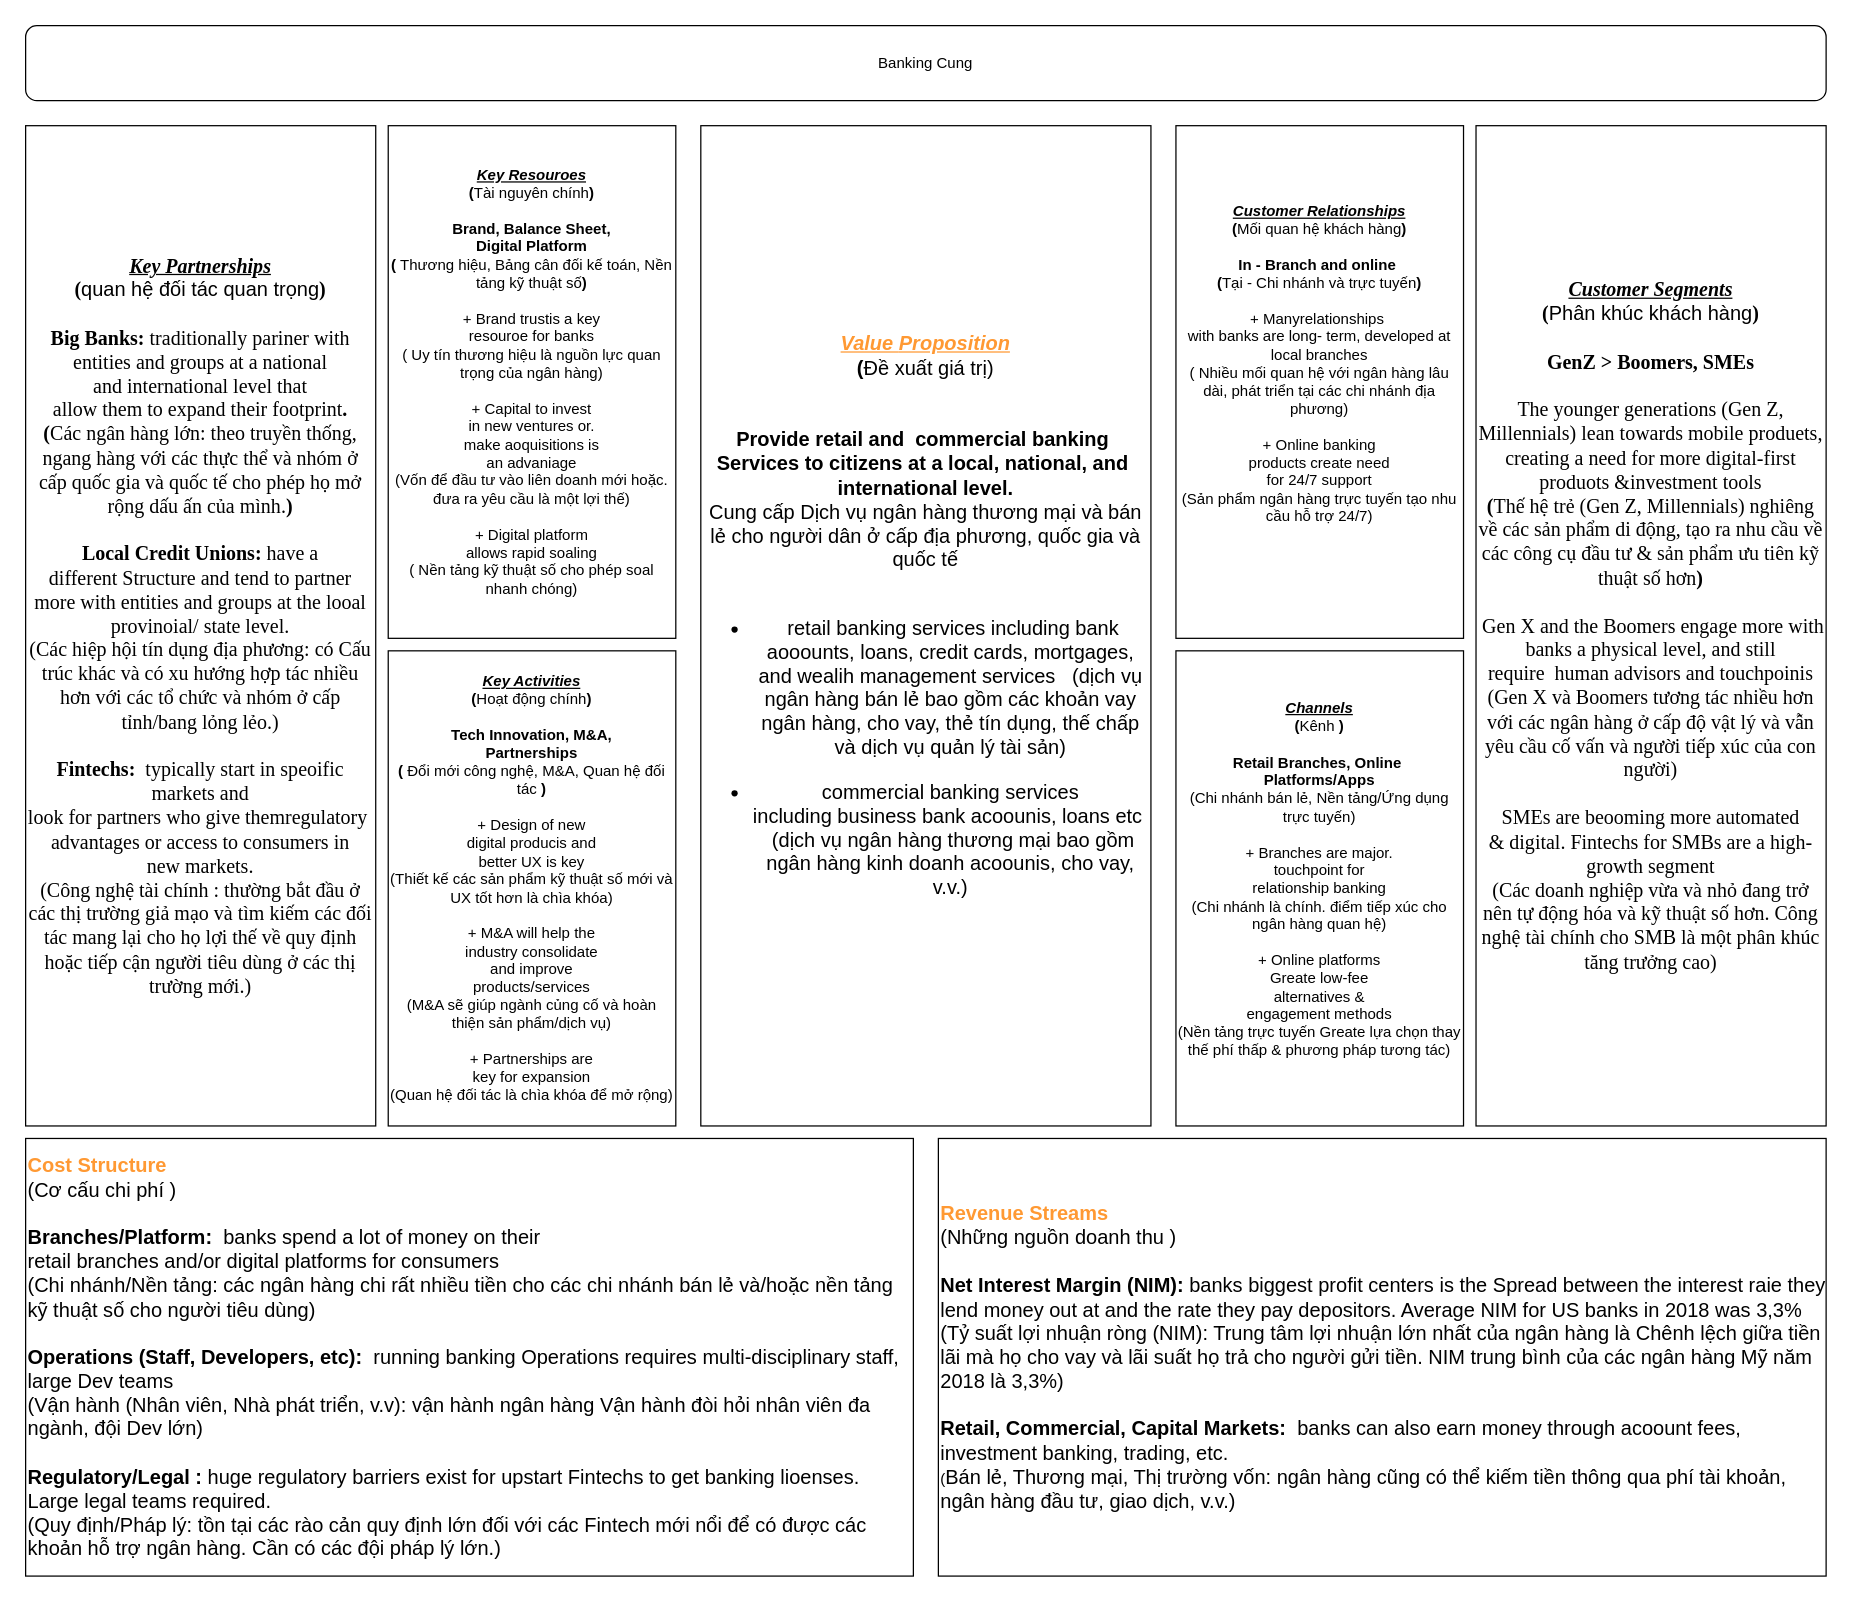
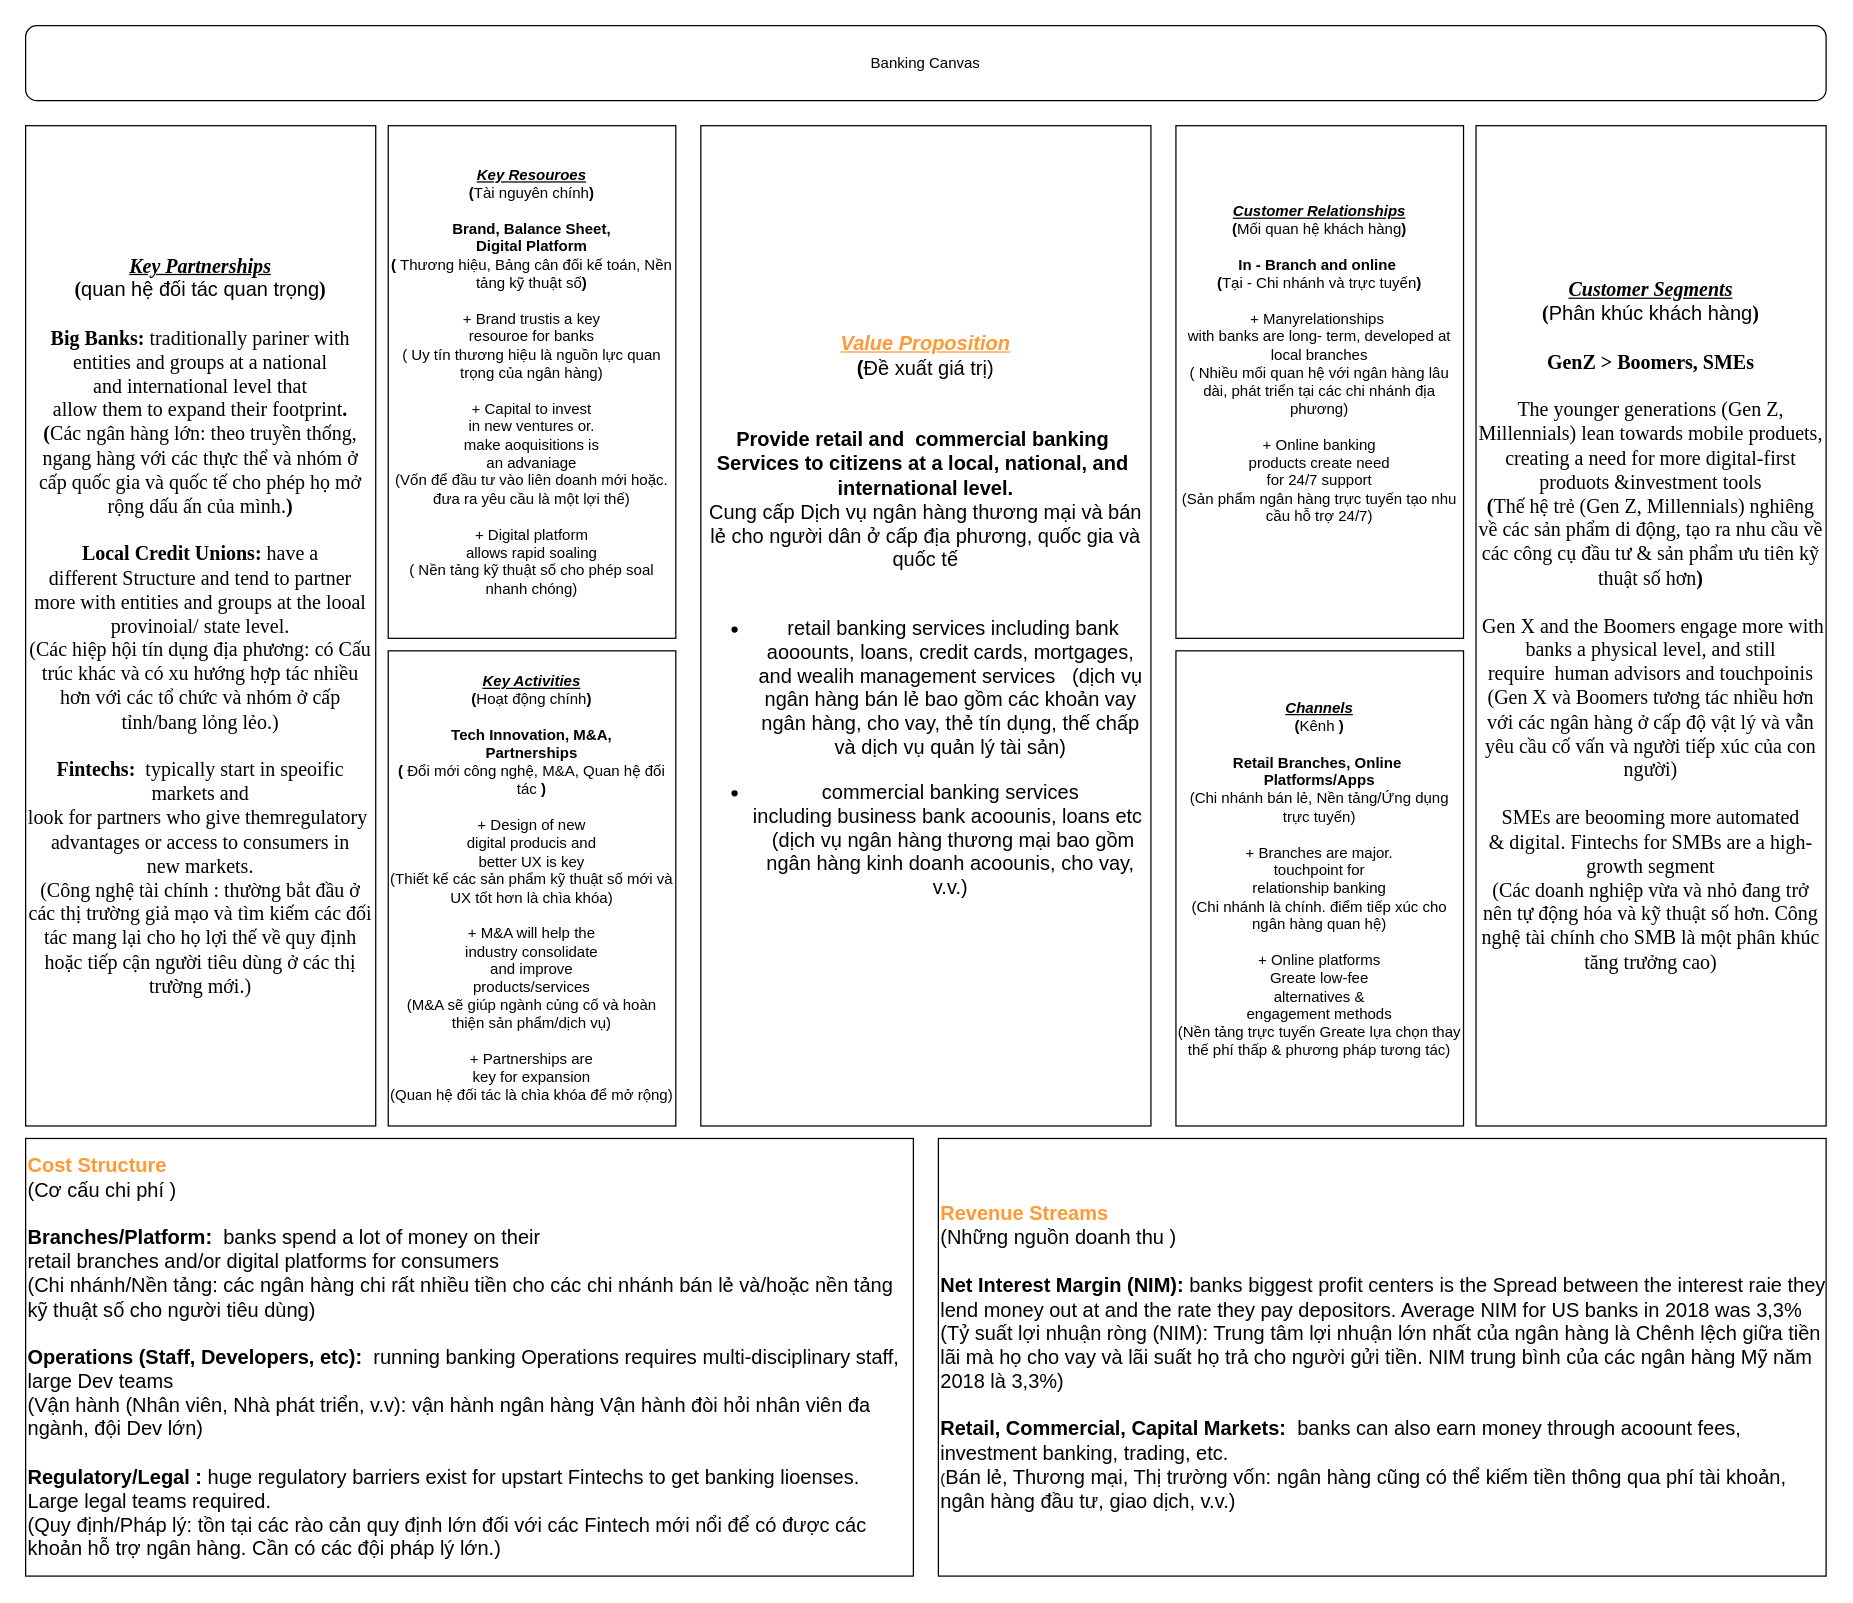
(926, 63) -> (926, 63)
